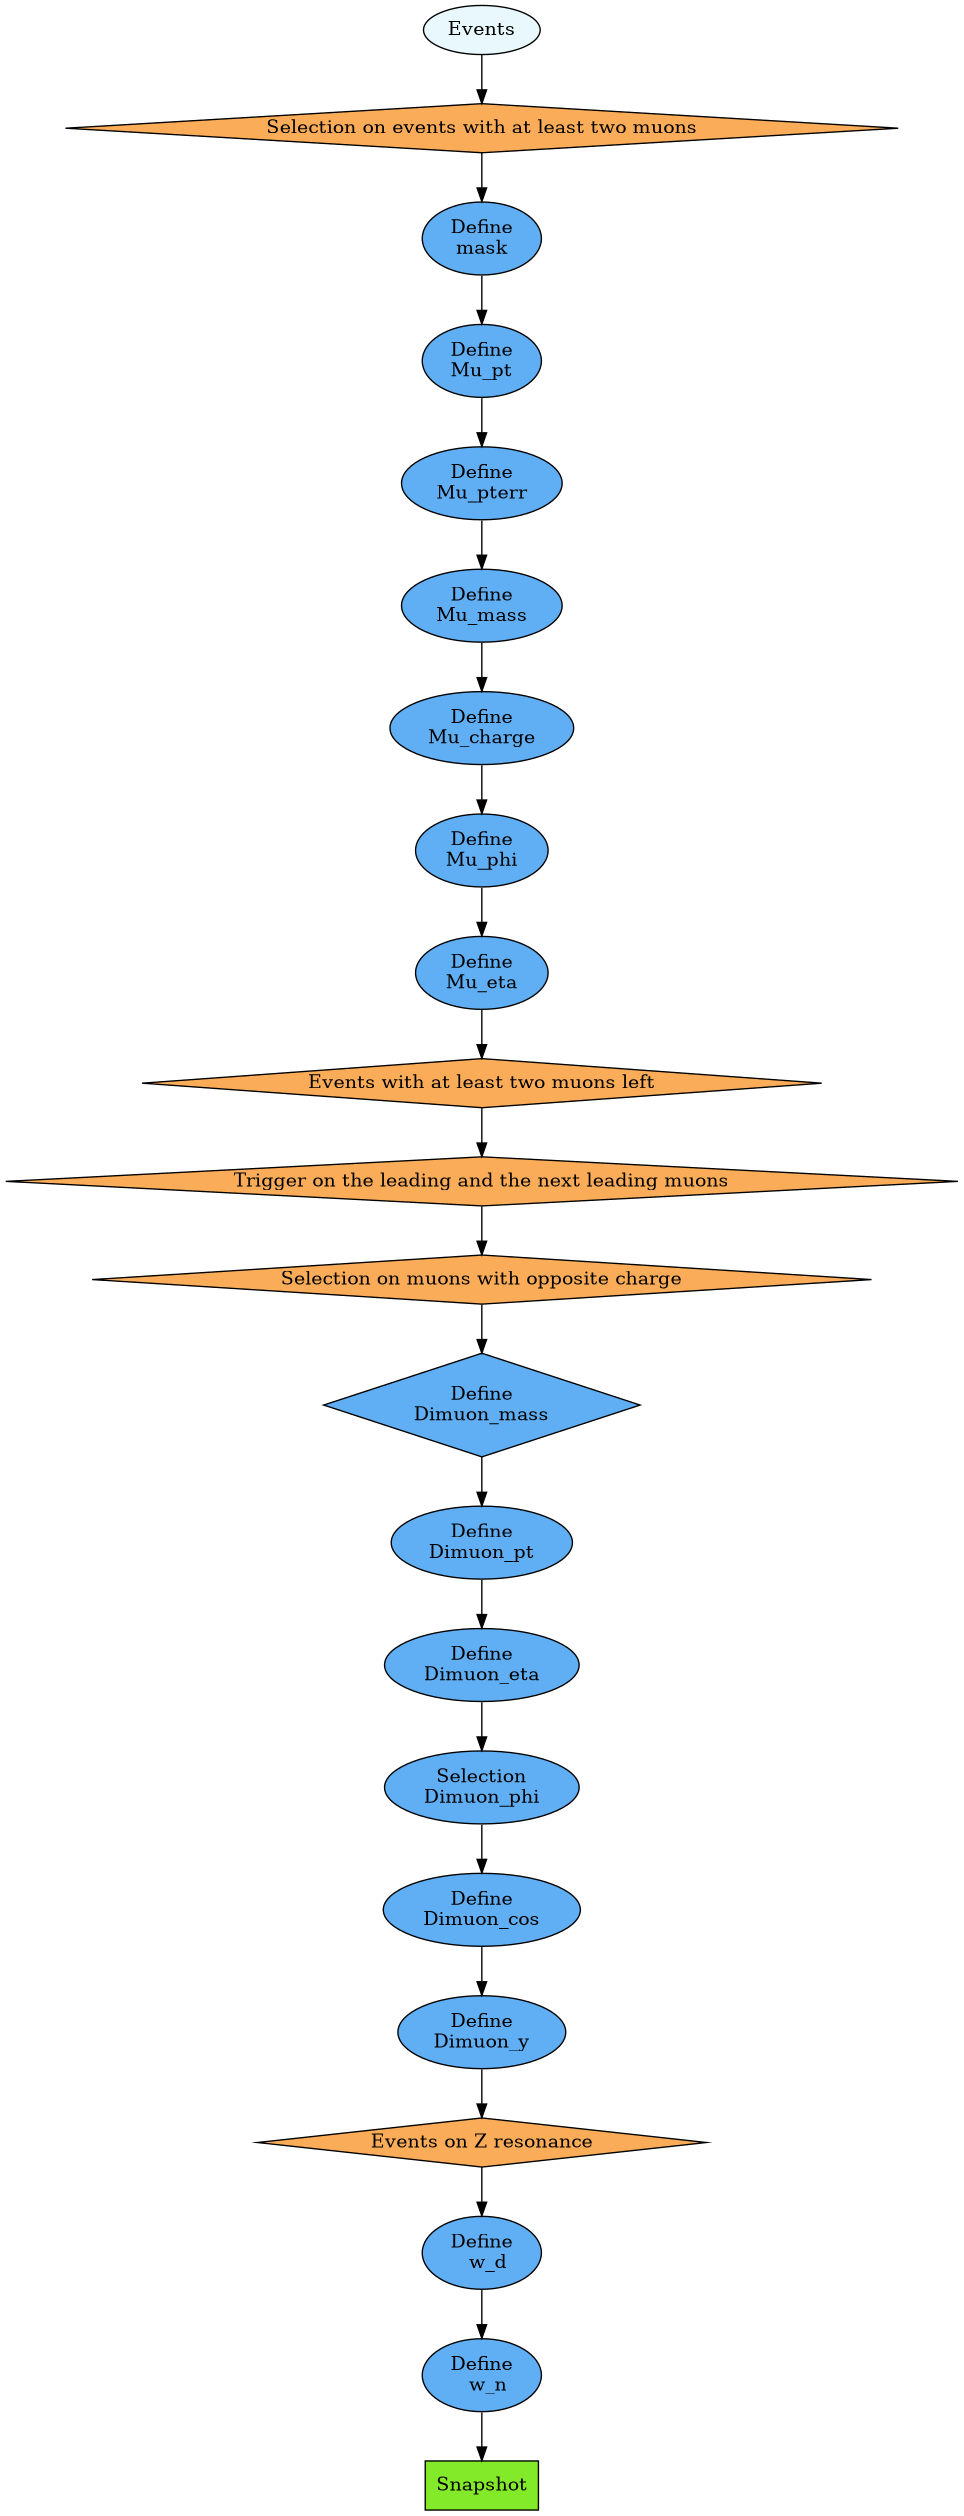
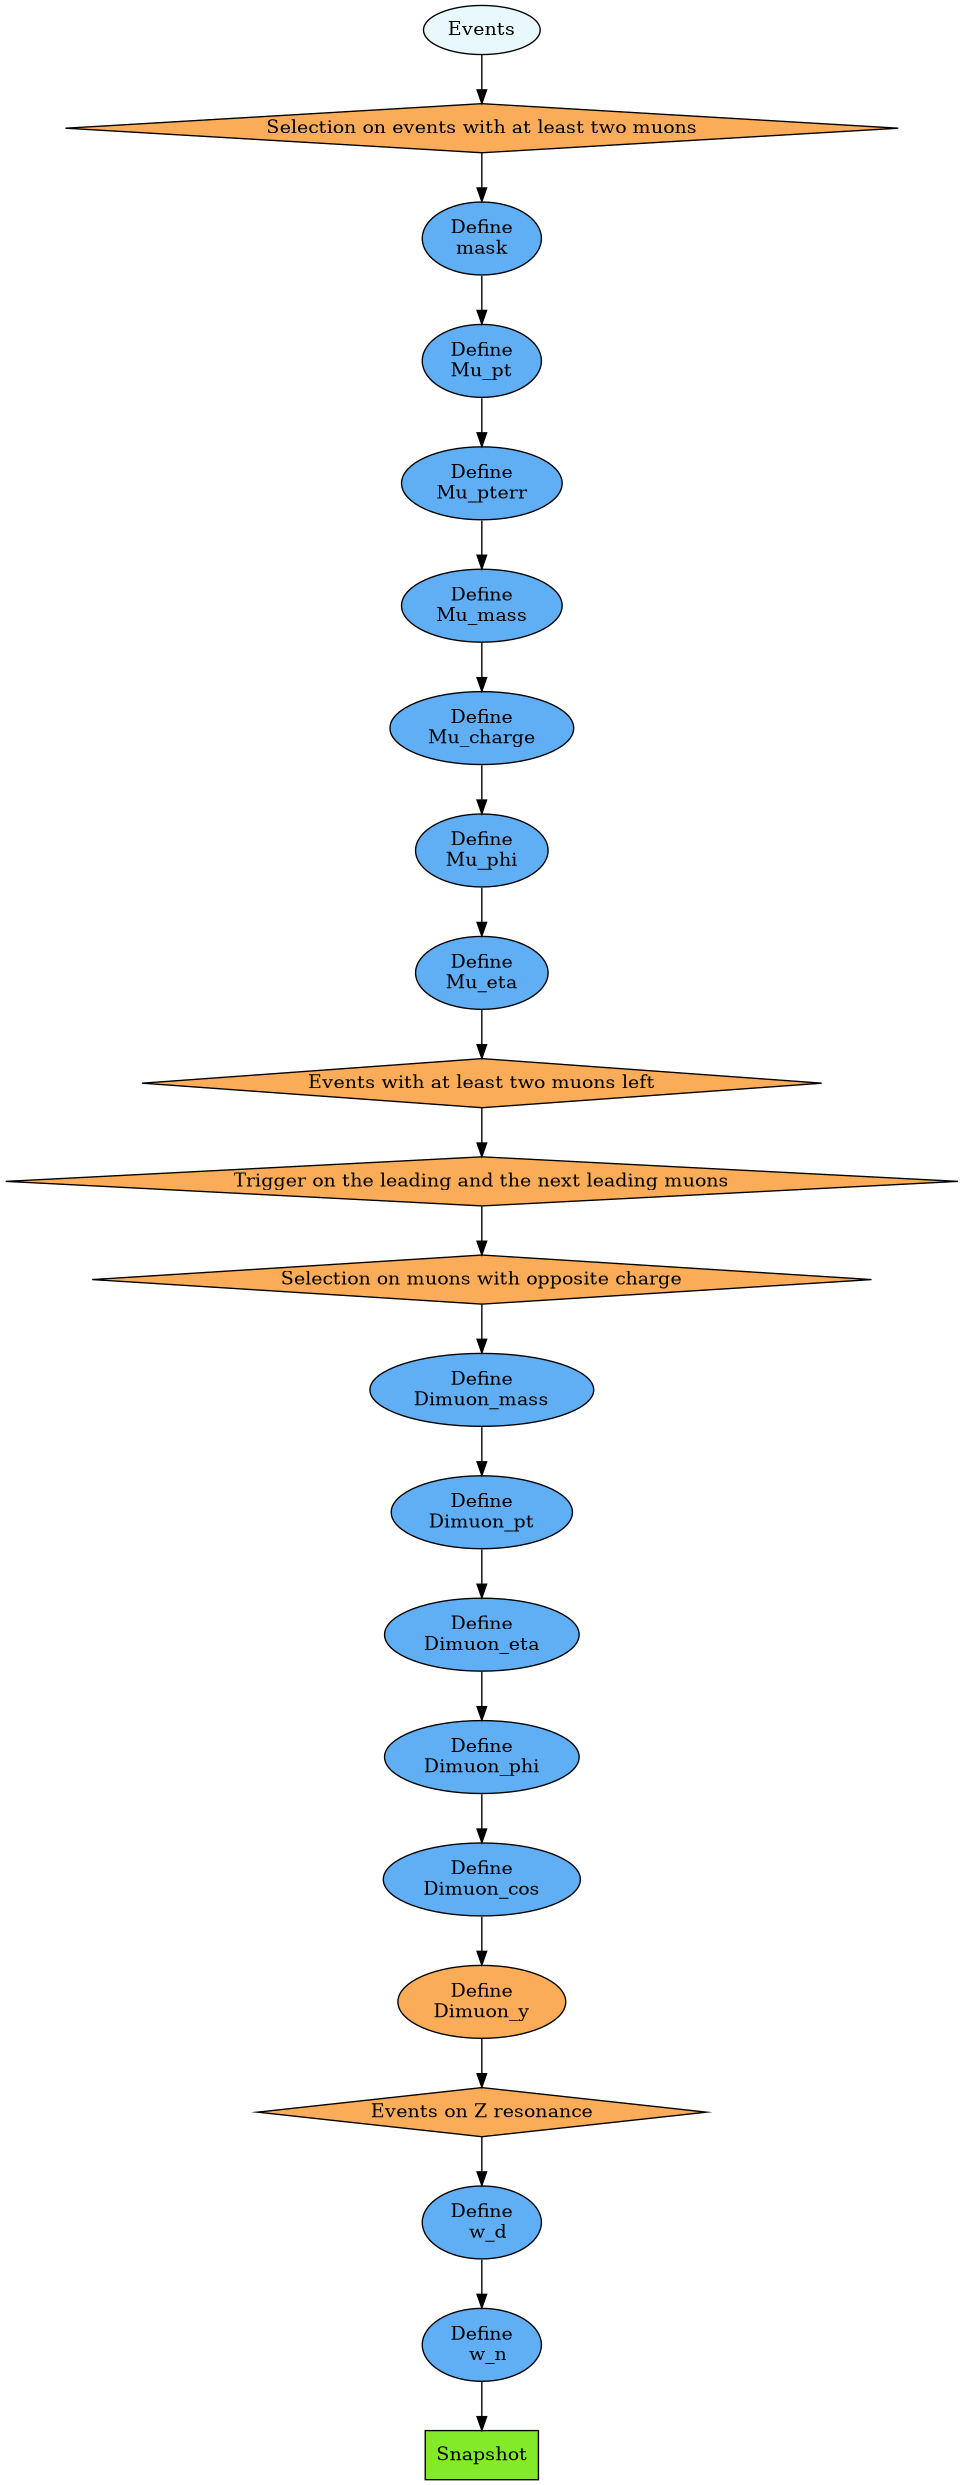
(482, 1405) -> (482, 1390)
(482, 1787) -> (482, 1757)
(482, 2032) -> (482, 2002)
